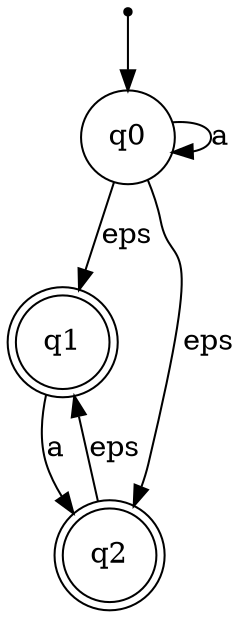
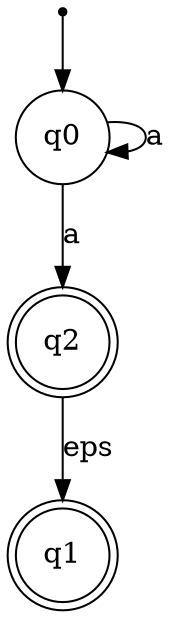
(100, 226) -> none
(208, 342) -> (72, 236)
(43, 447) -> none
